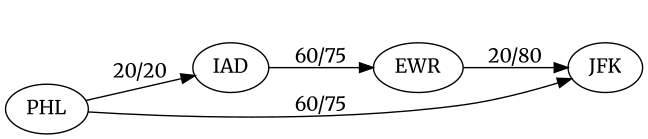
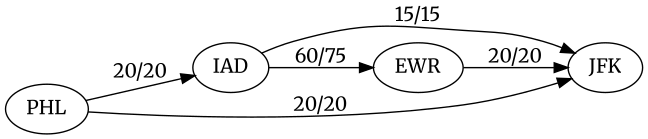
none -> (411, 27)
(516, 57) -> (516, 57)
(321, 106) -> (321, 106)
